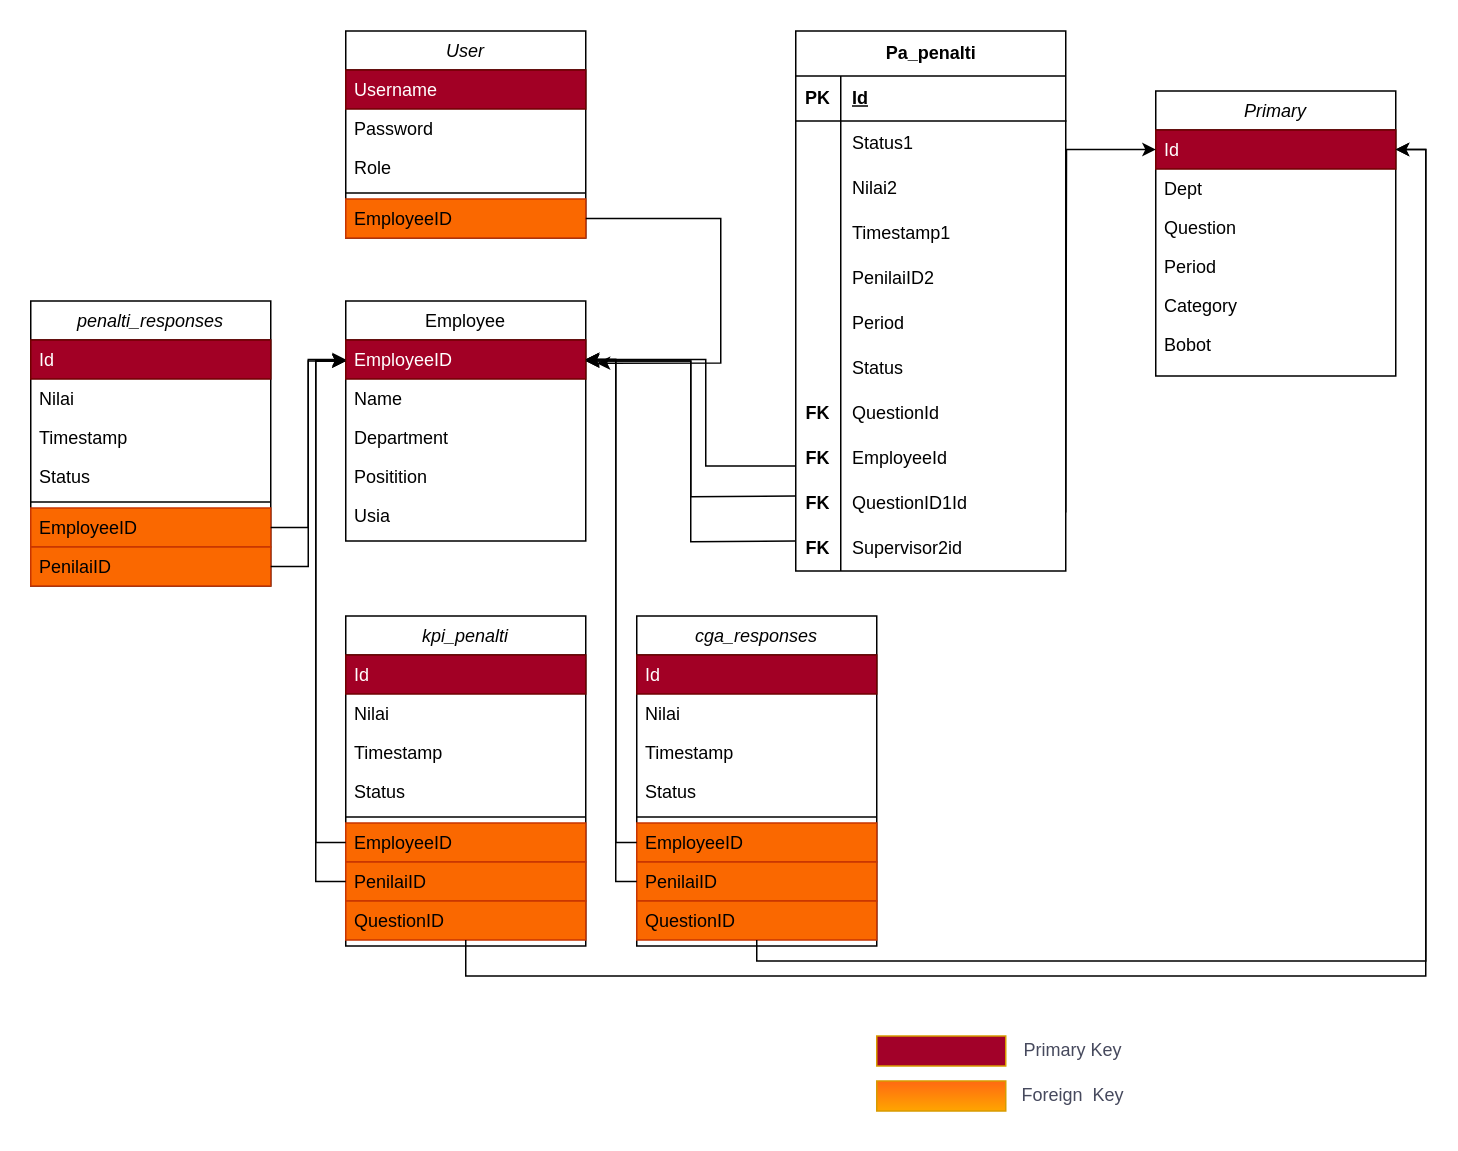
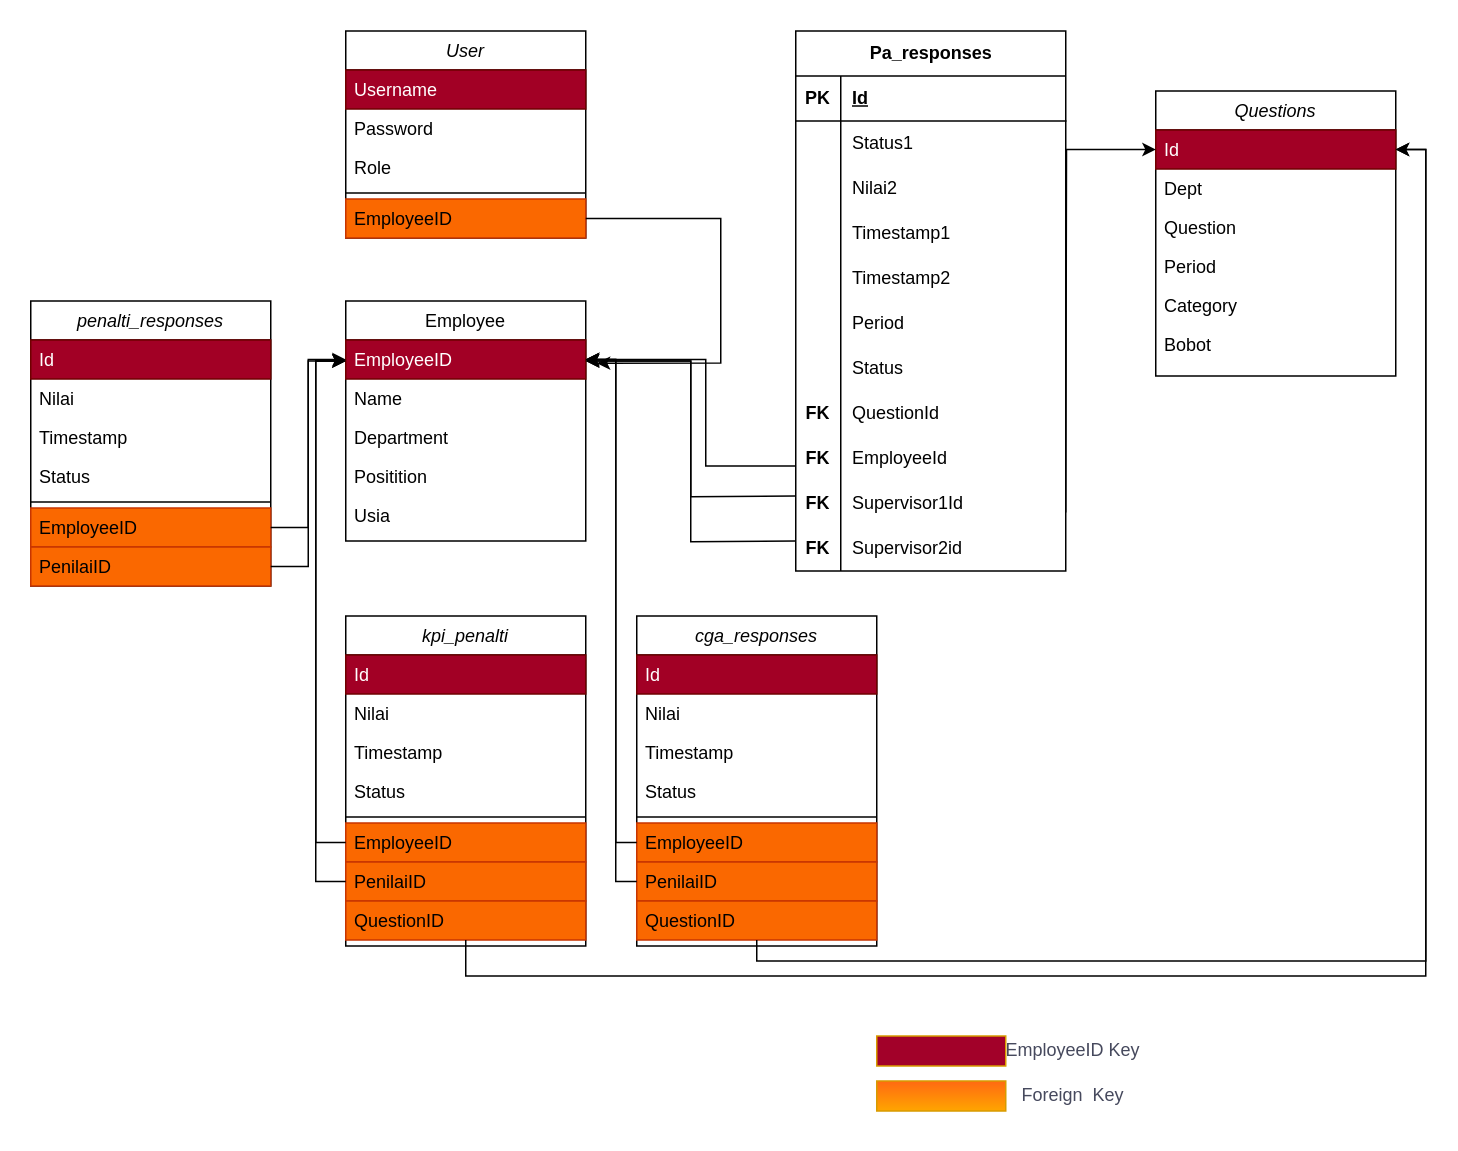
(932, 53) -> (932, 53)
(1275, 111) -> (1275, 111)
(896, 278) -> (901, 278)
(916, 503) -> (916, 503)
(1073, 1051) -> (1073, 1051)
